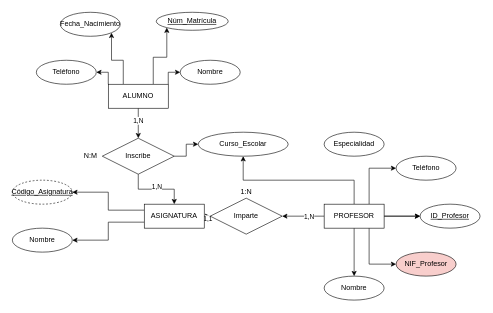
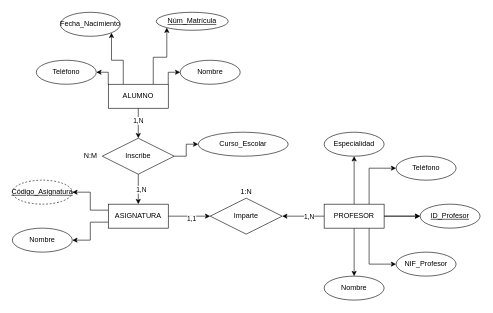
(243, 180) -> (354, 161)
(174, 216) -> (138, 216)
(426, 264) -> (426, 264)
